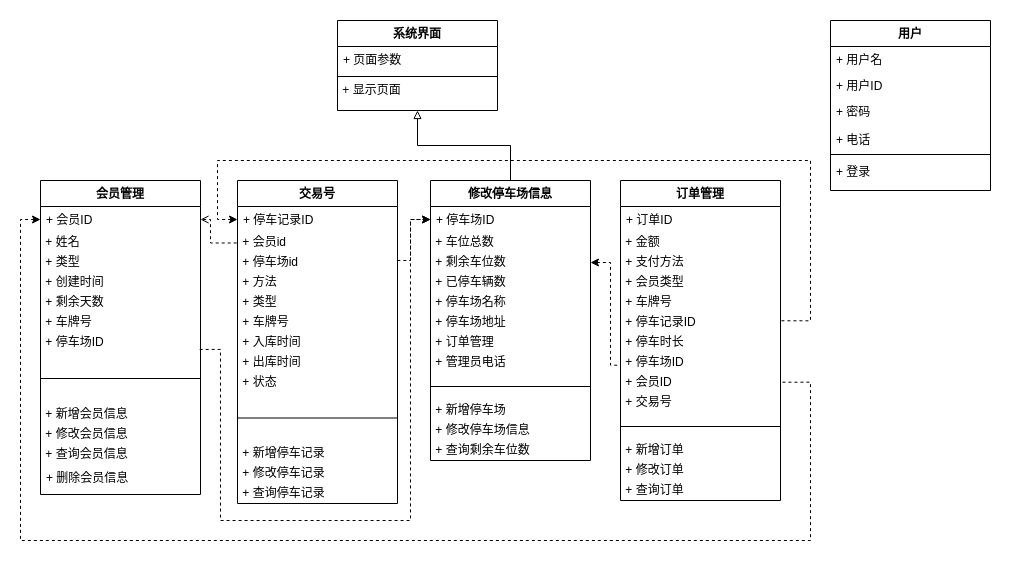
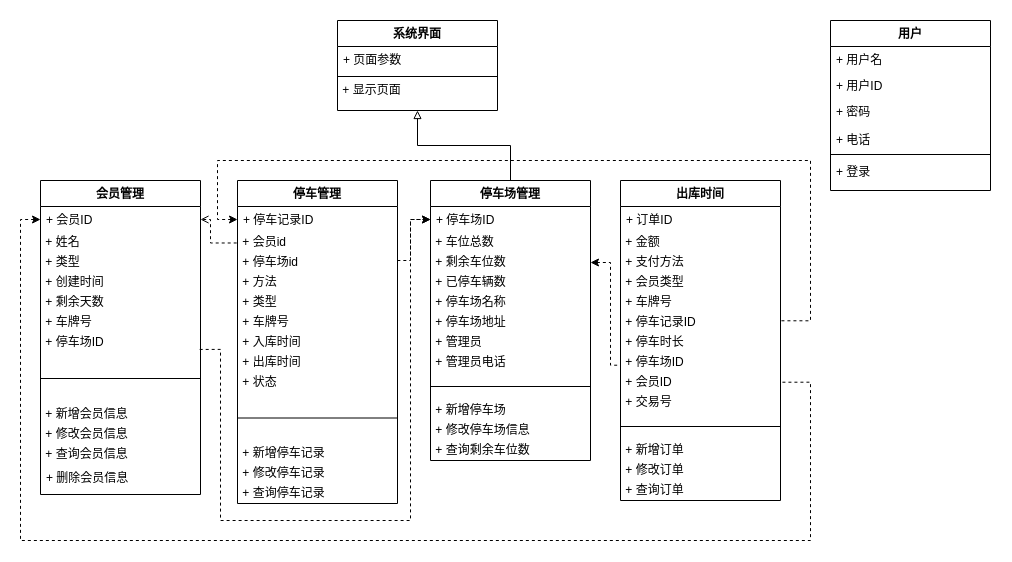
(317, 194) -> (317, 194)
(510, 194) -> (510, 194)
(700, 194) -> (700, 194)
(462, 343) -> (456, 343)
